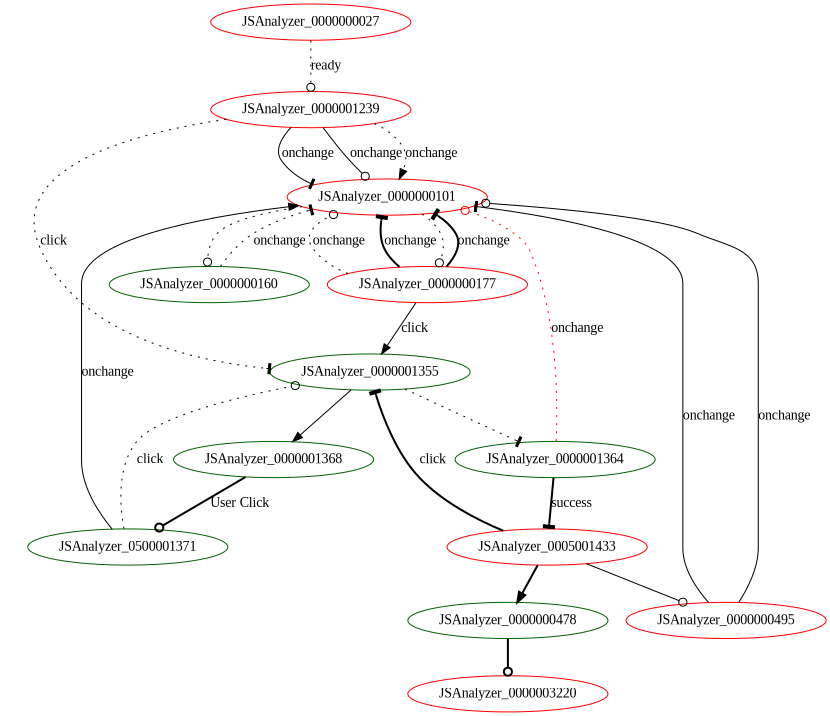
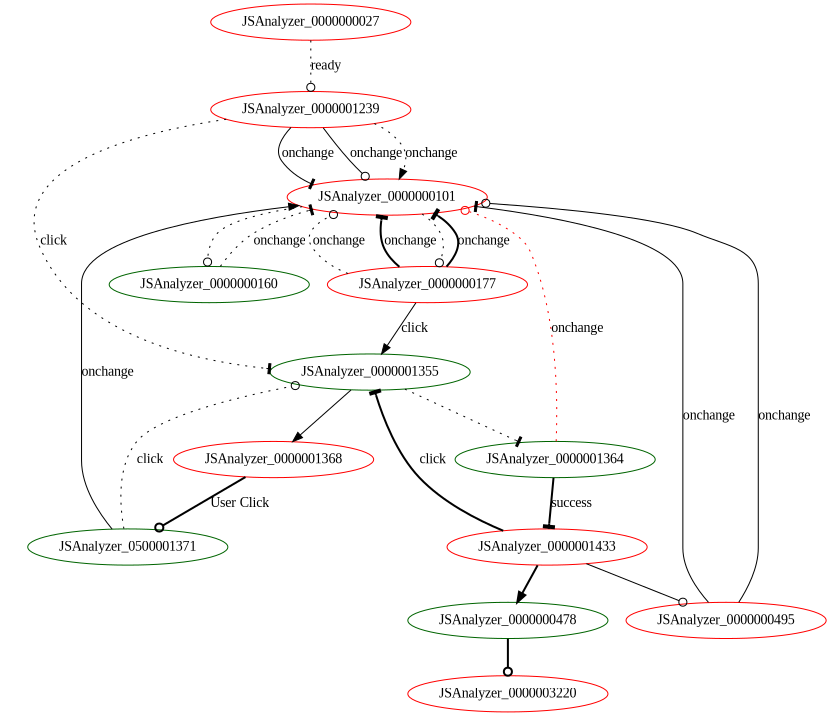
(274, 460) -> (274, 460)
(547, 547) -> (547, 547)
